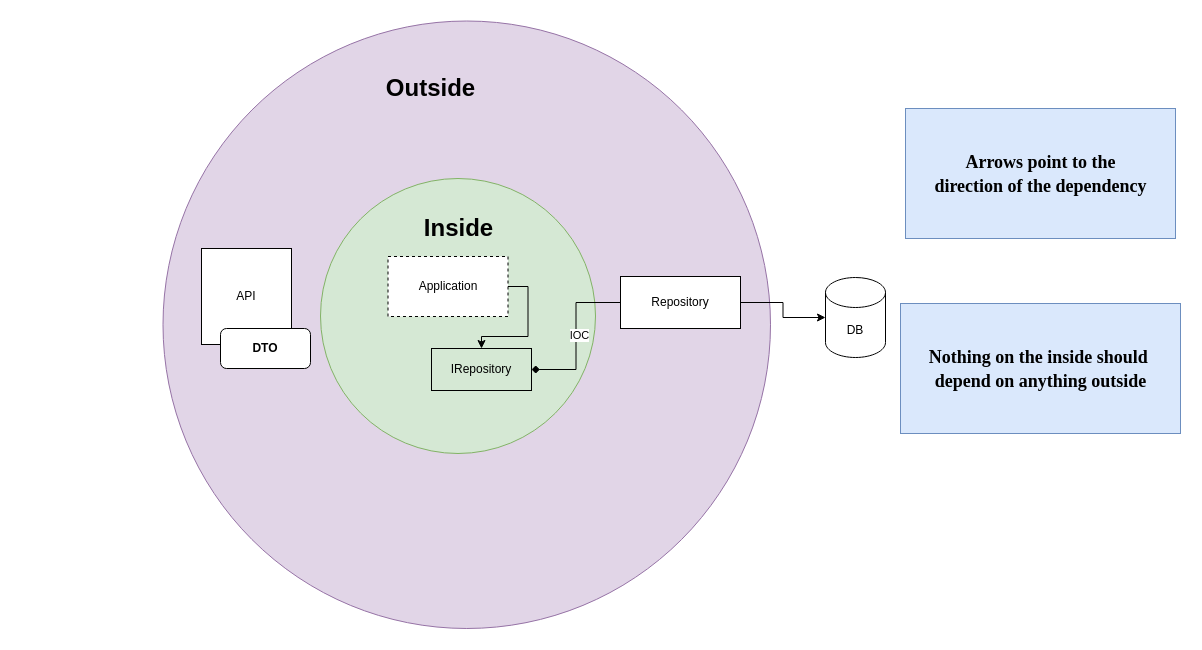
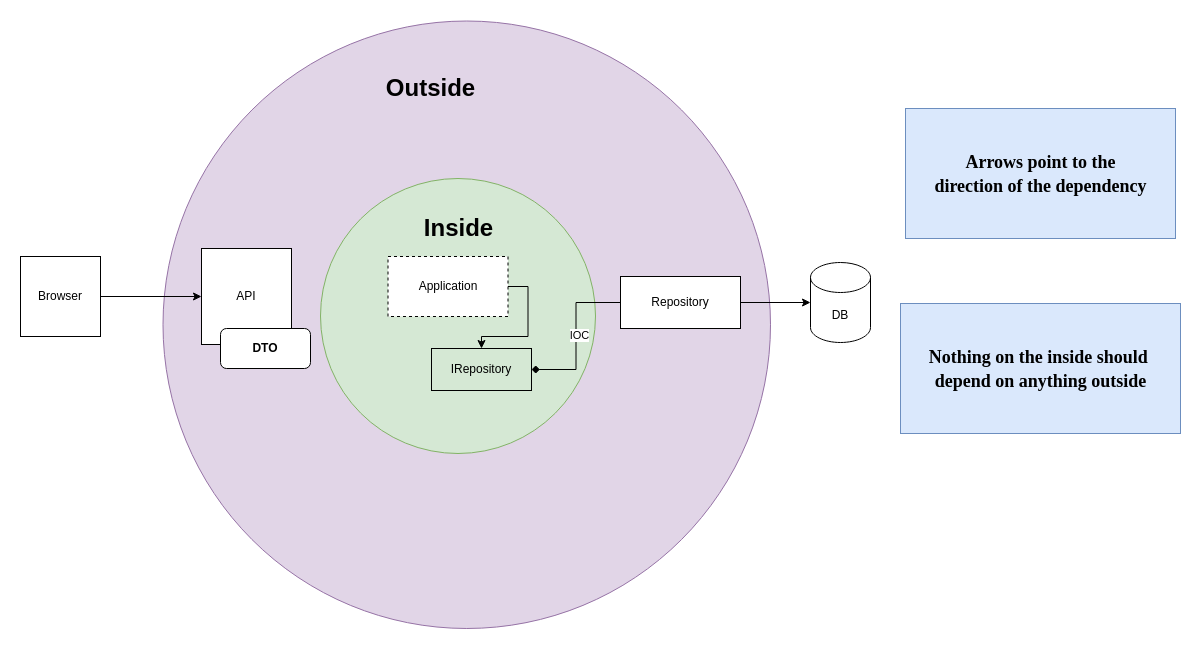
none -> (61, 297)
none -> (148, 297)
(856, 318) -> (841, 303)
